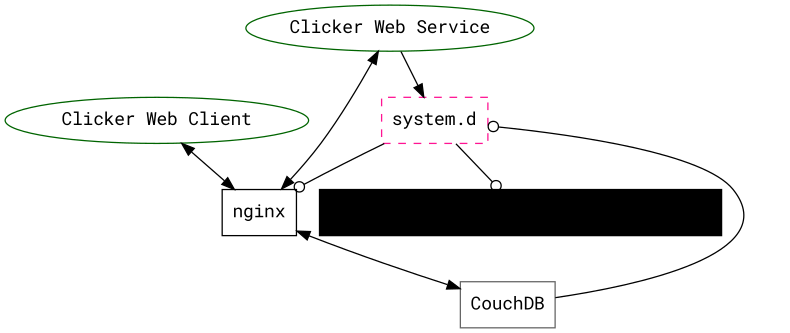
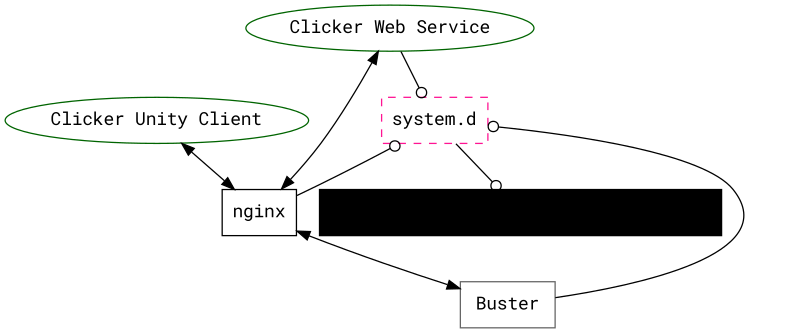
(410, 70) -> (410, 70)
(157, 120) -> (157, 120)
(344, 164) -> (344, 172)
(508, 305) -> (508, 305)
